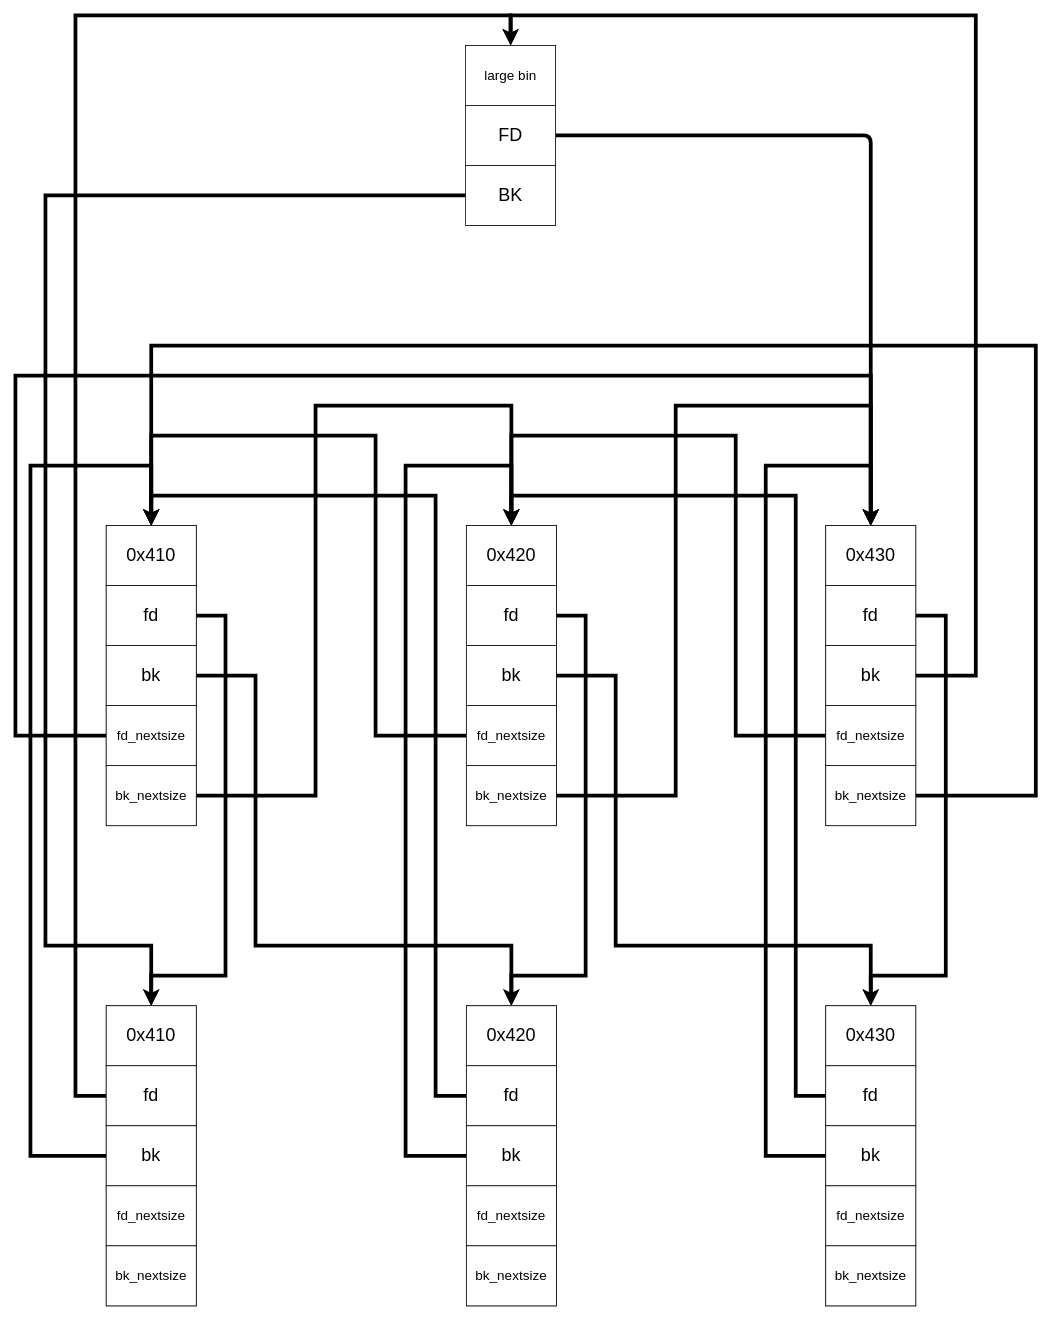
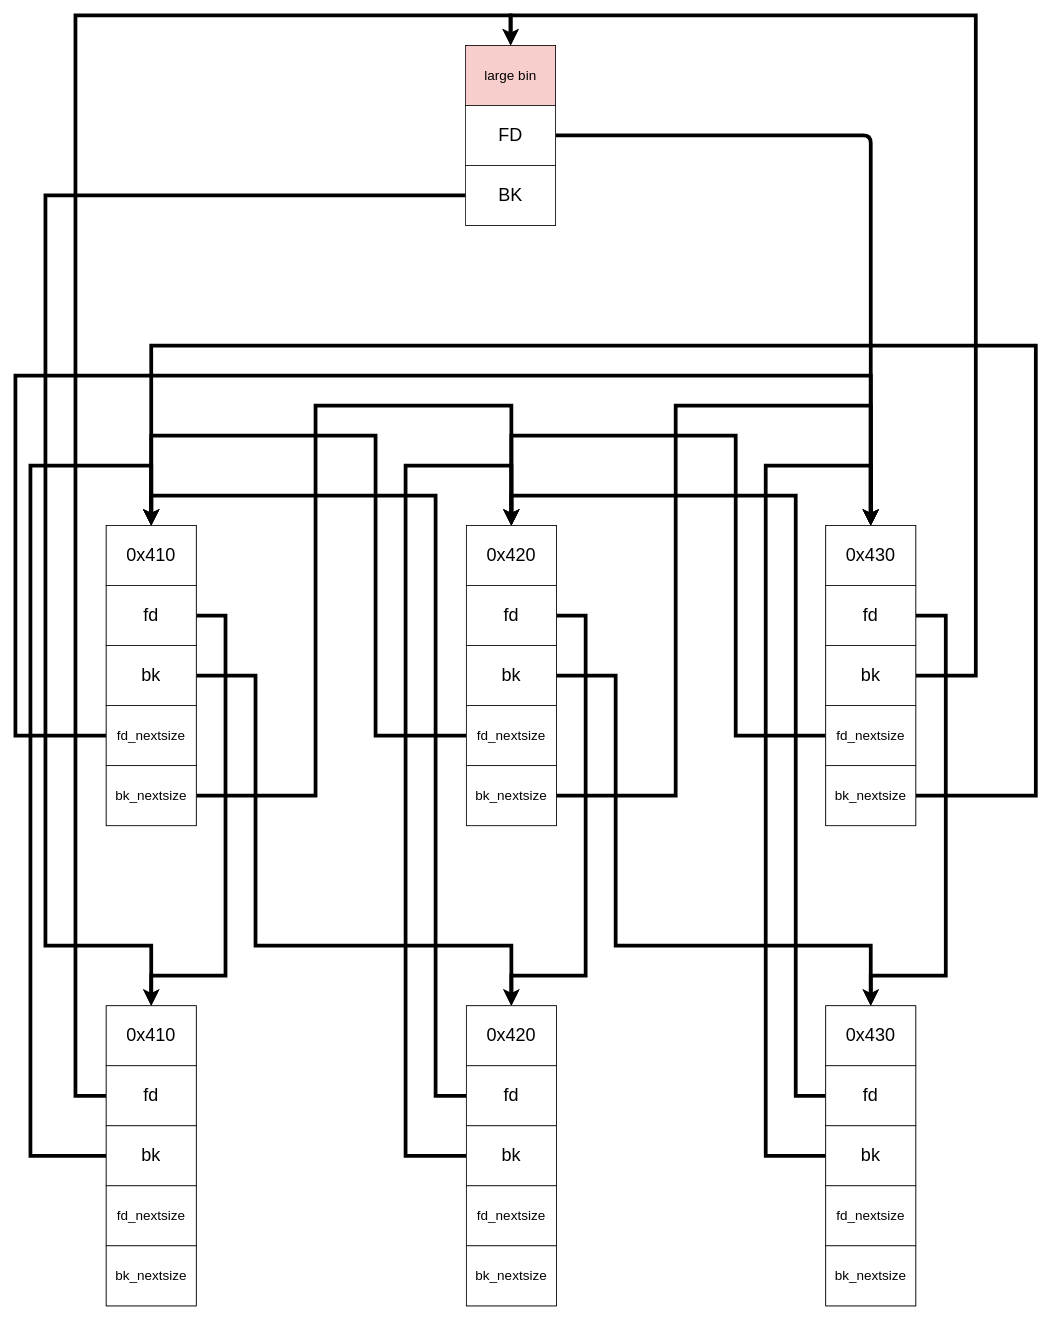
(510, 75) -> (510, 75)
